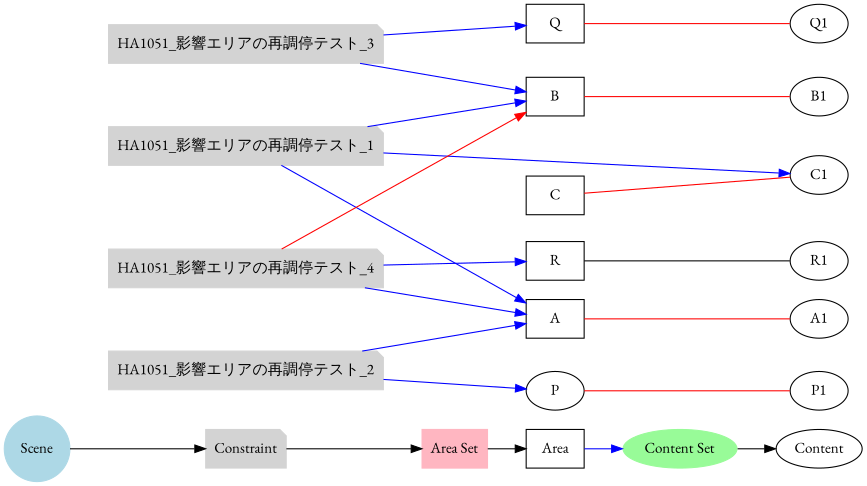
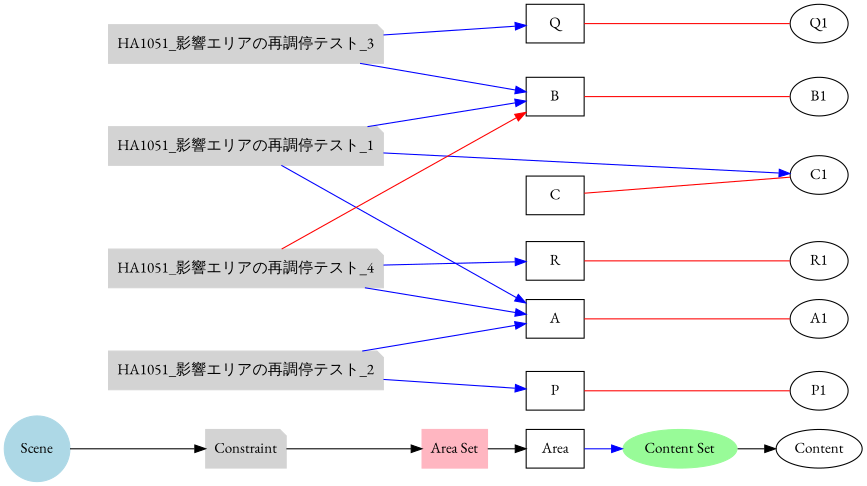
(687, 261) -> (687, 261)
(555, 391) -> (555, 391)
